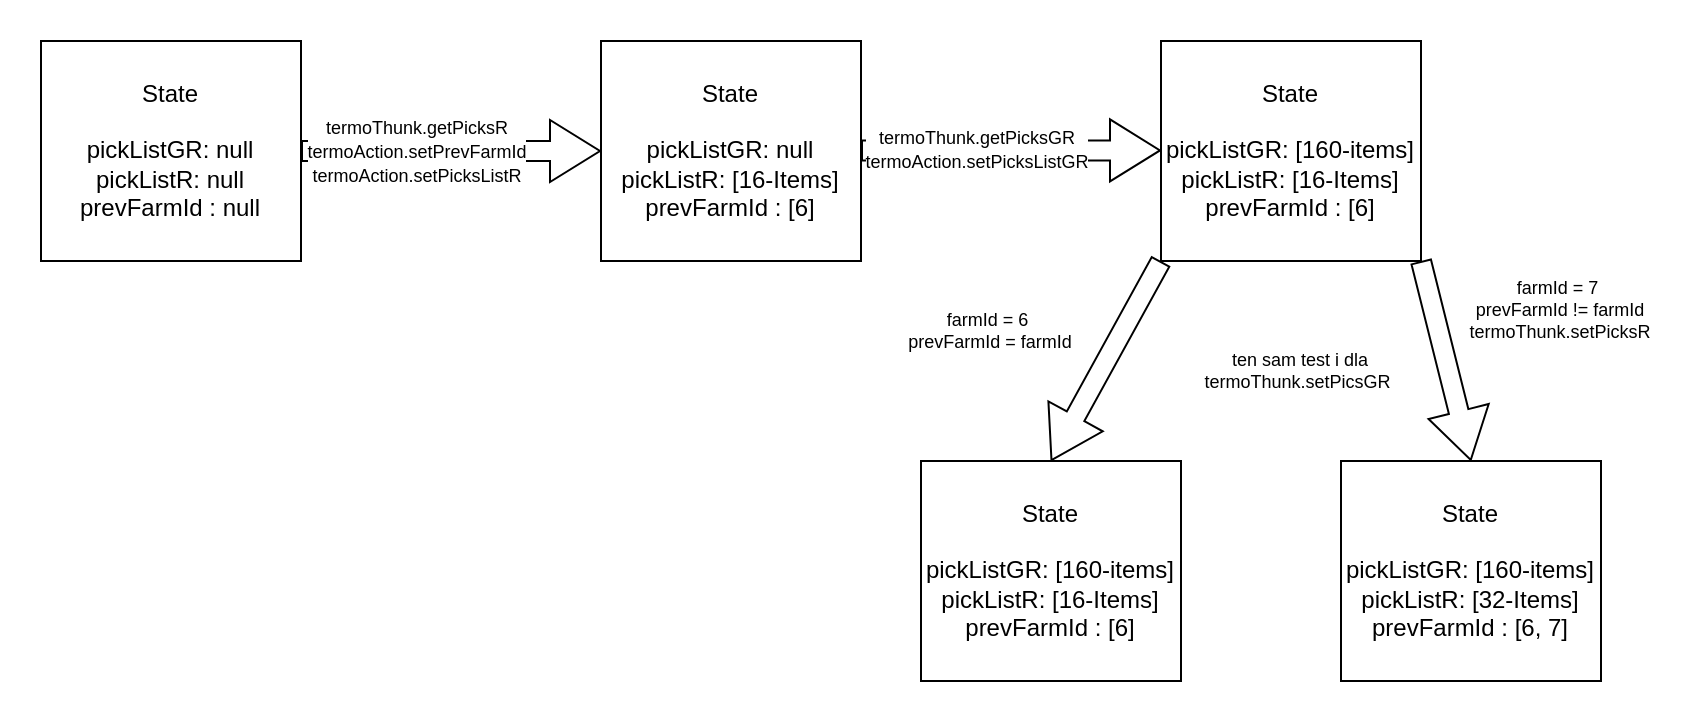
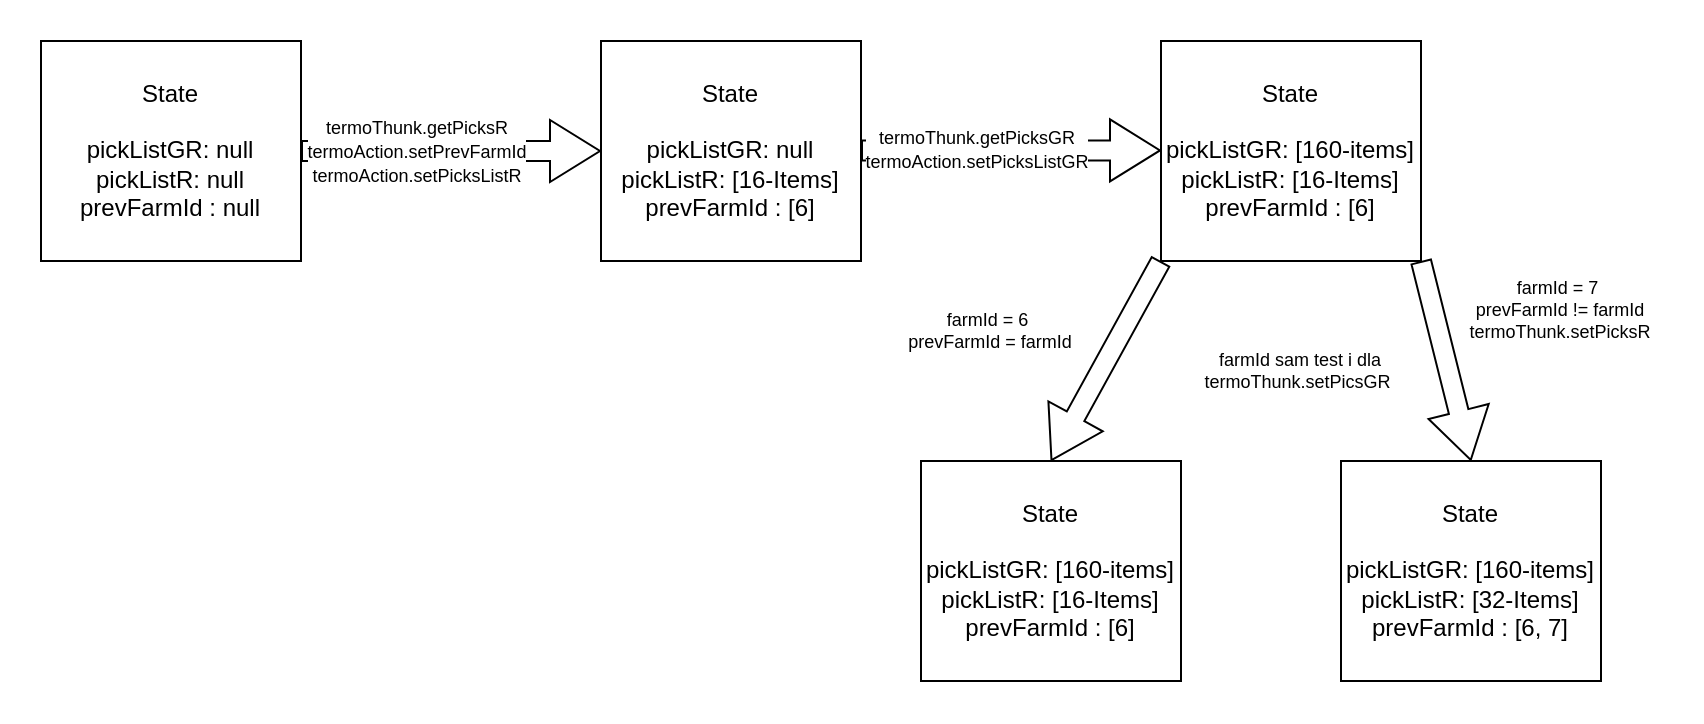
(1301, 371) -> (1301, 371)
